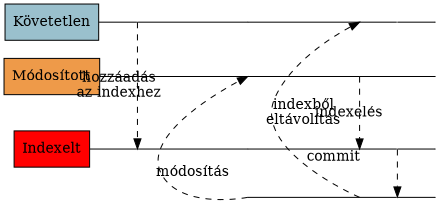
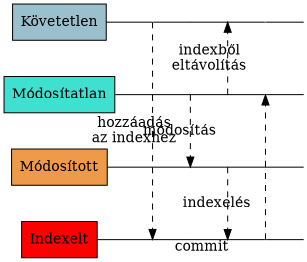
none -> (59, 95)
